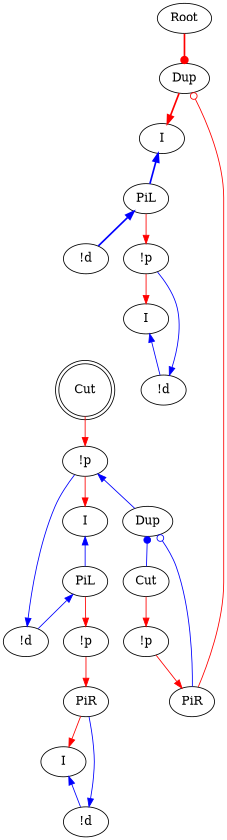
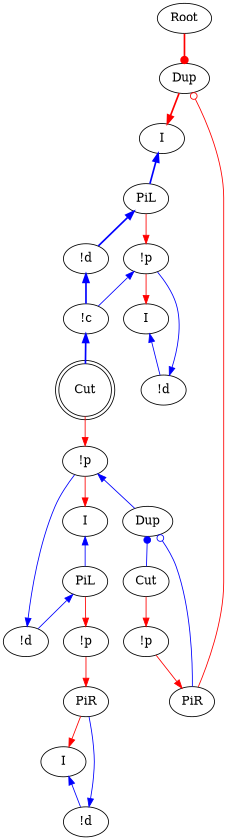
none -> (86, 319)
